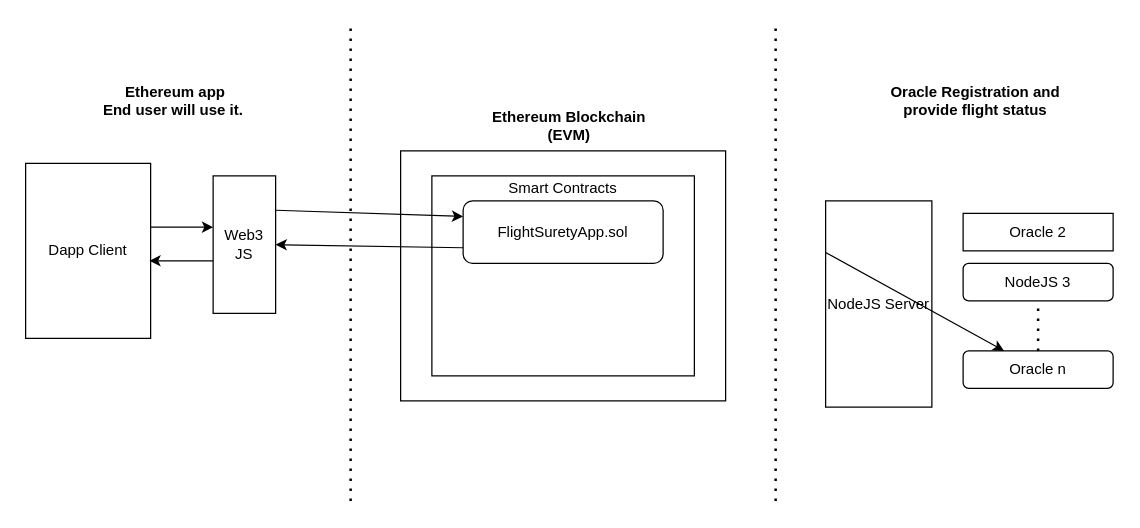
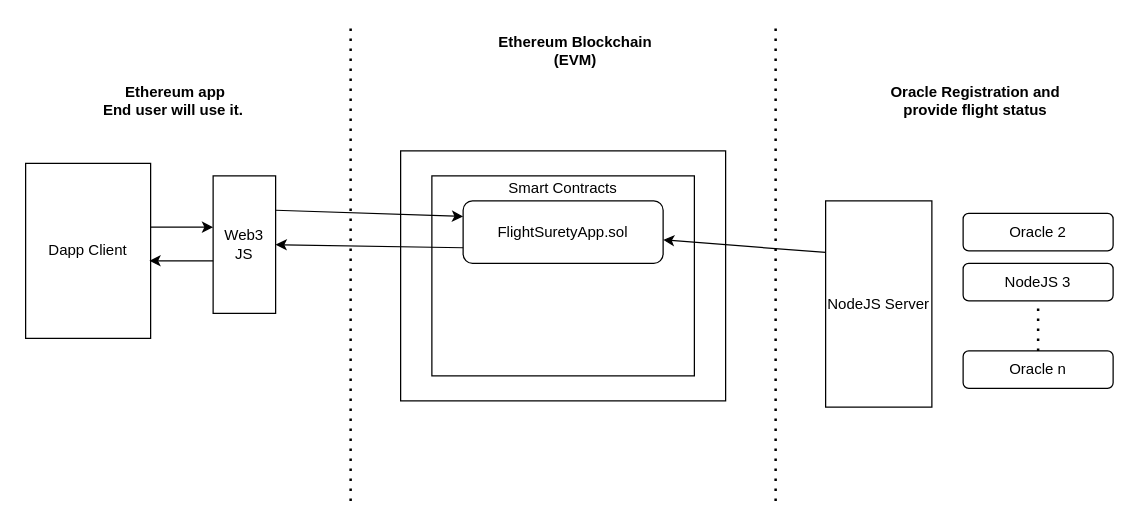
(569, 126) -> (576, 51)
(1038, 232) -> (1038, 232)
(911, 299) -> (749, 246)
